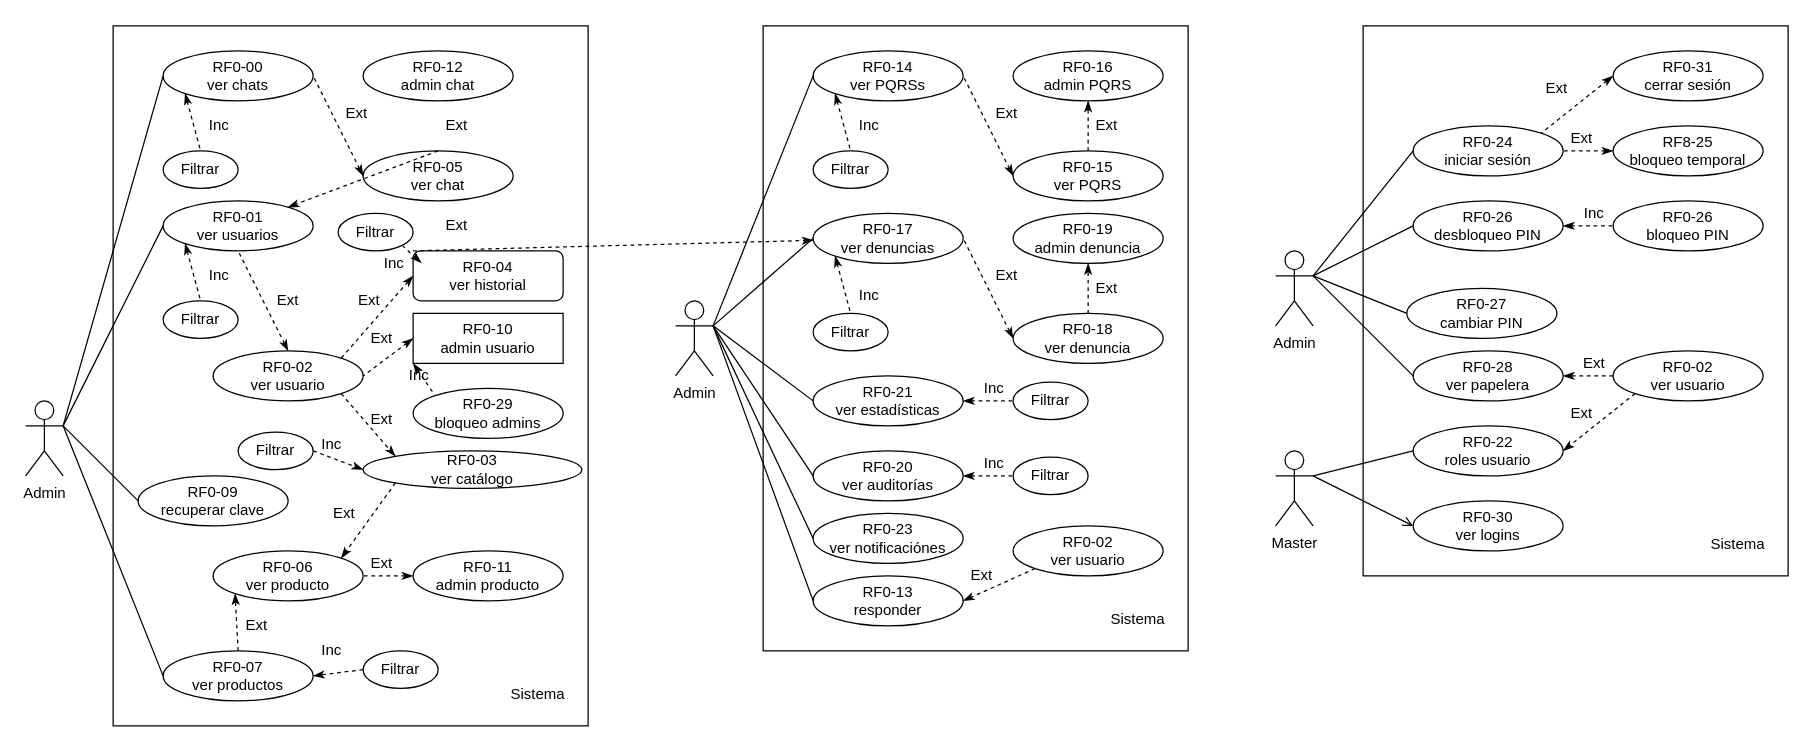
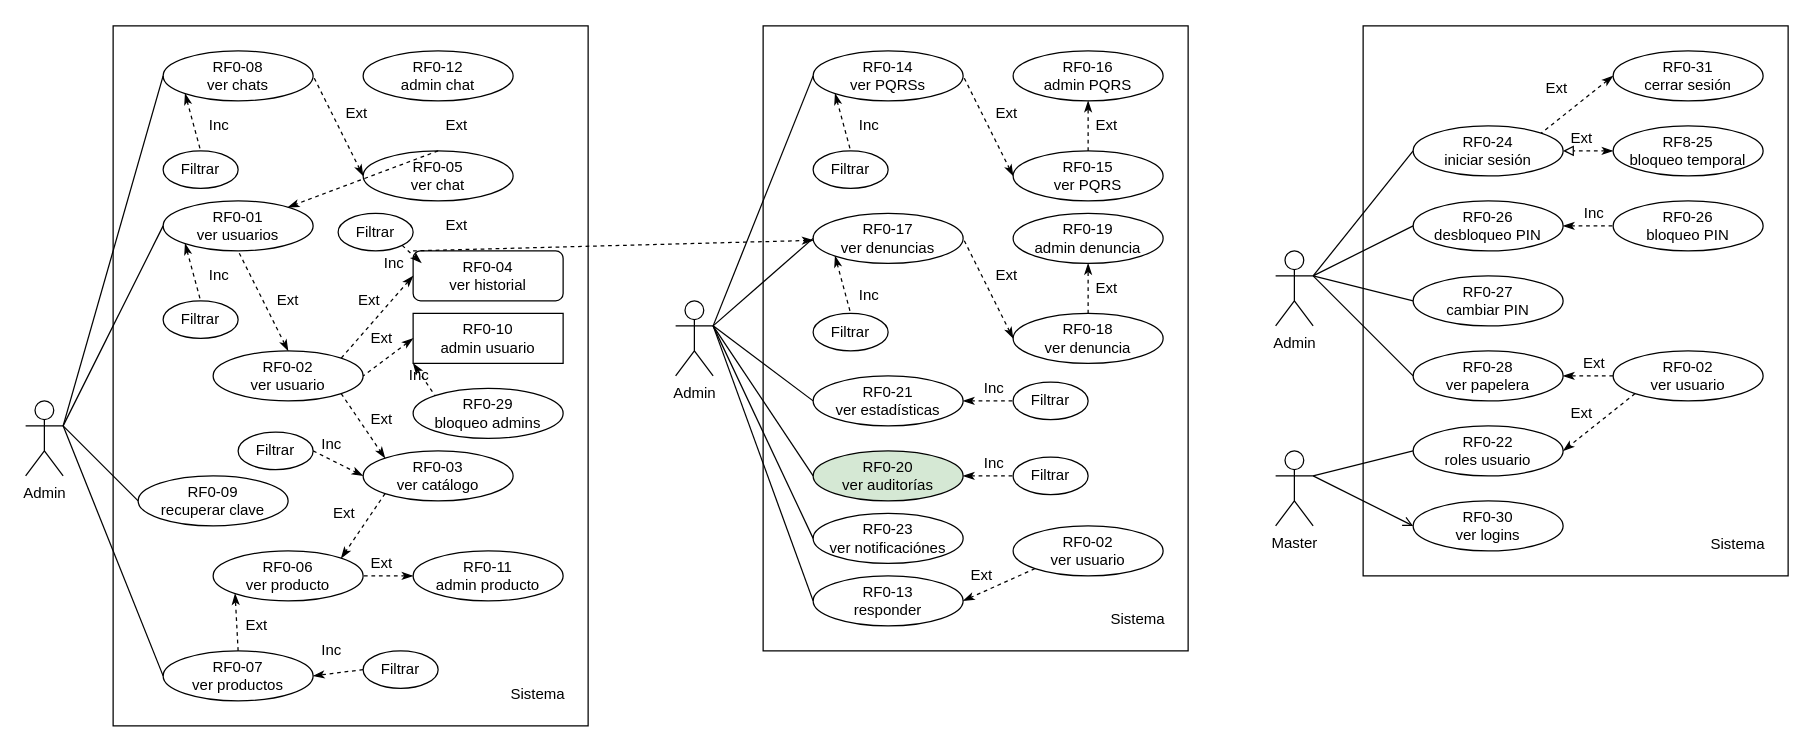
(238, 76) -> (238, 76)
(1569, 151) -> (1574, 151)
(1482, 313) -> (1488, 301)
(473, 469) -> (438, 476)
(888, 476) -> (888, 476)
